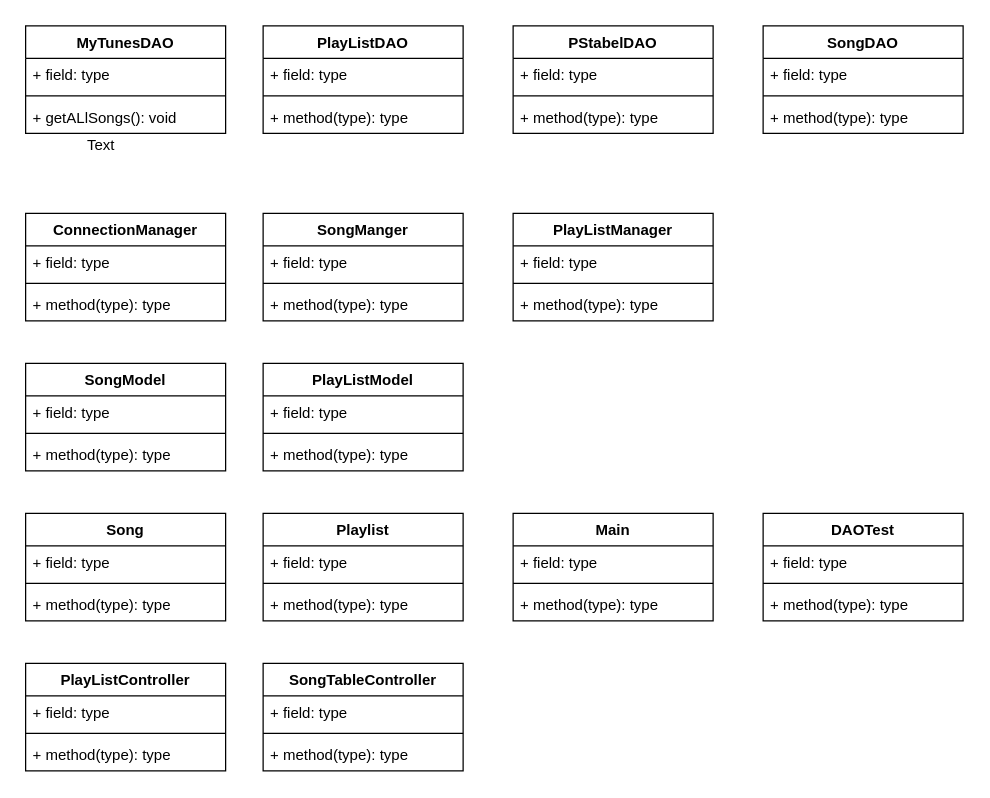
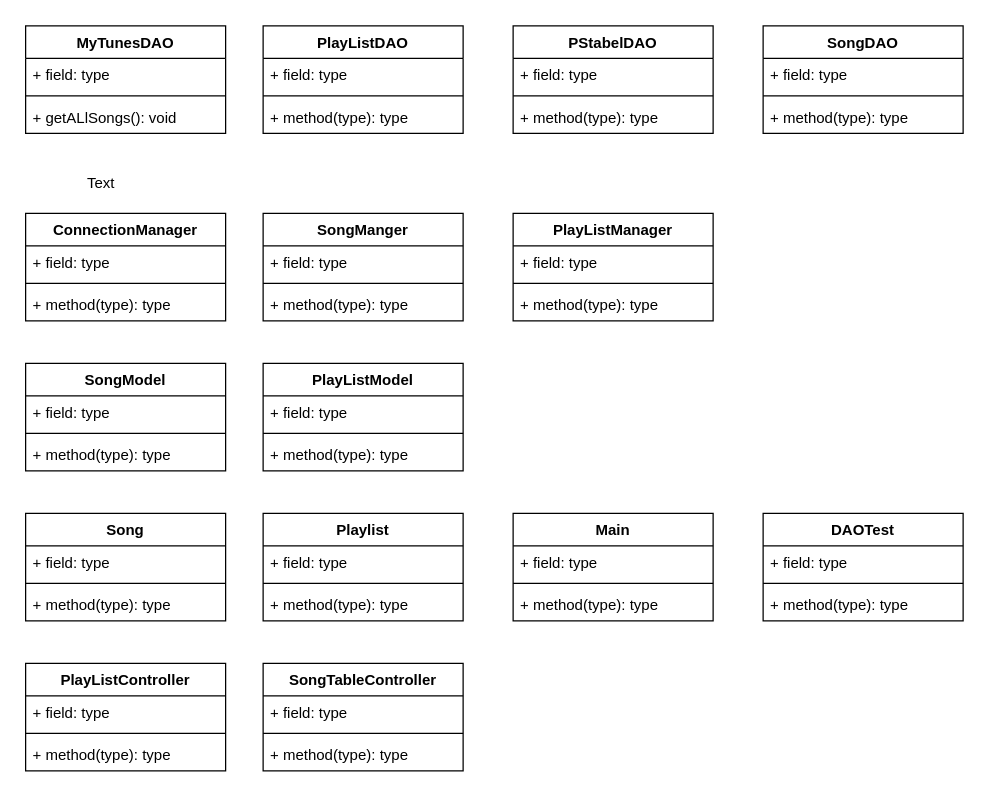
(101, 146) -> (101, 183)
